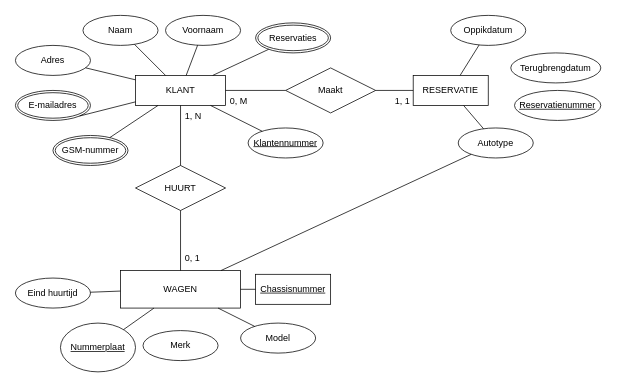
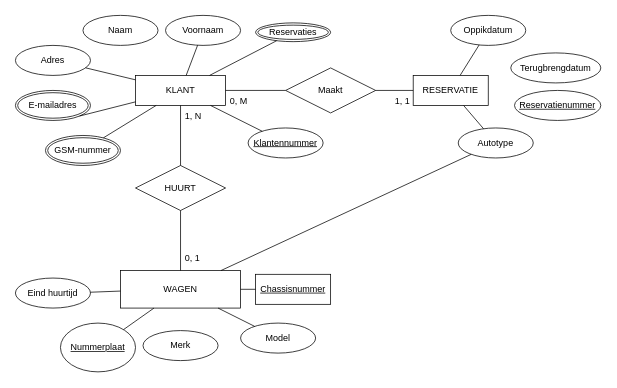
(293, 38) -> (293, 32)
(150, 60) -> none
(90, 150) -> (83, 150)
